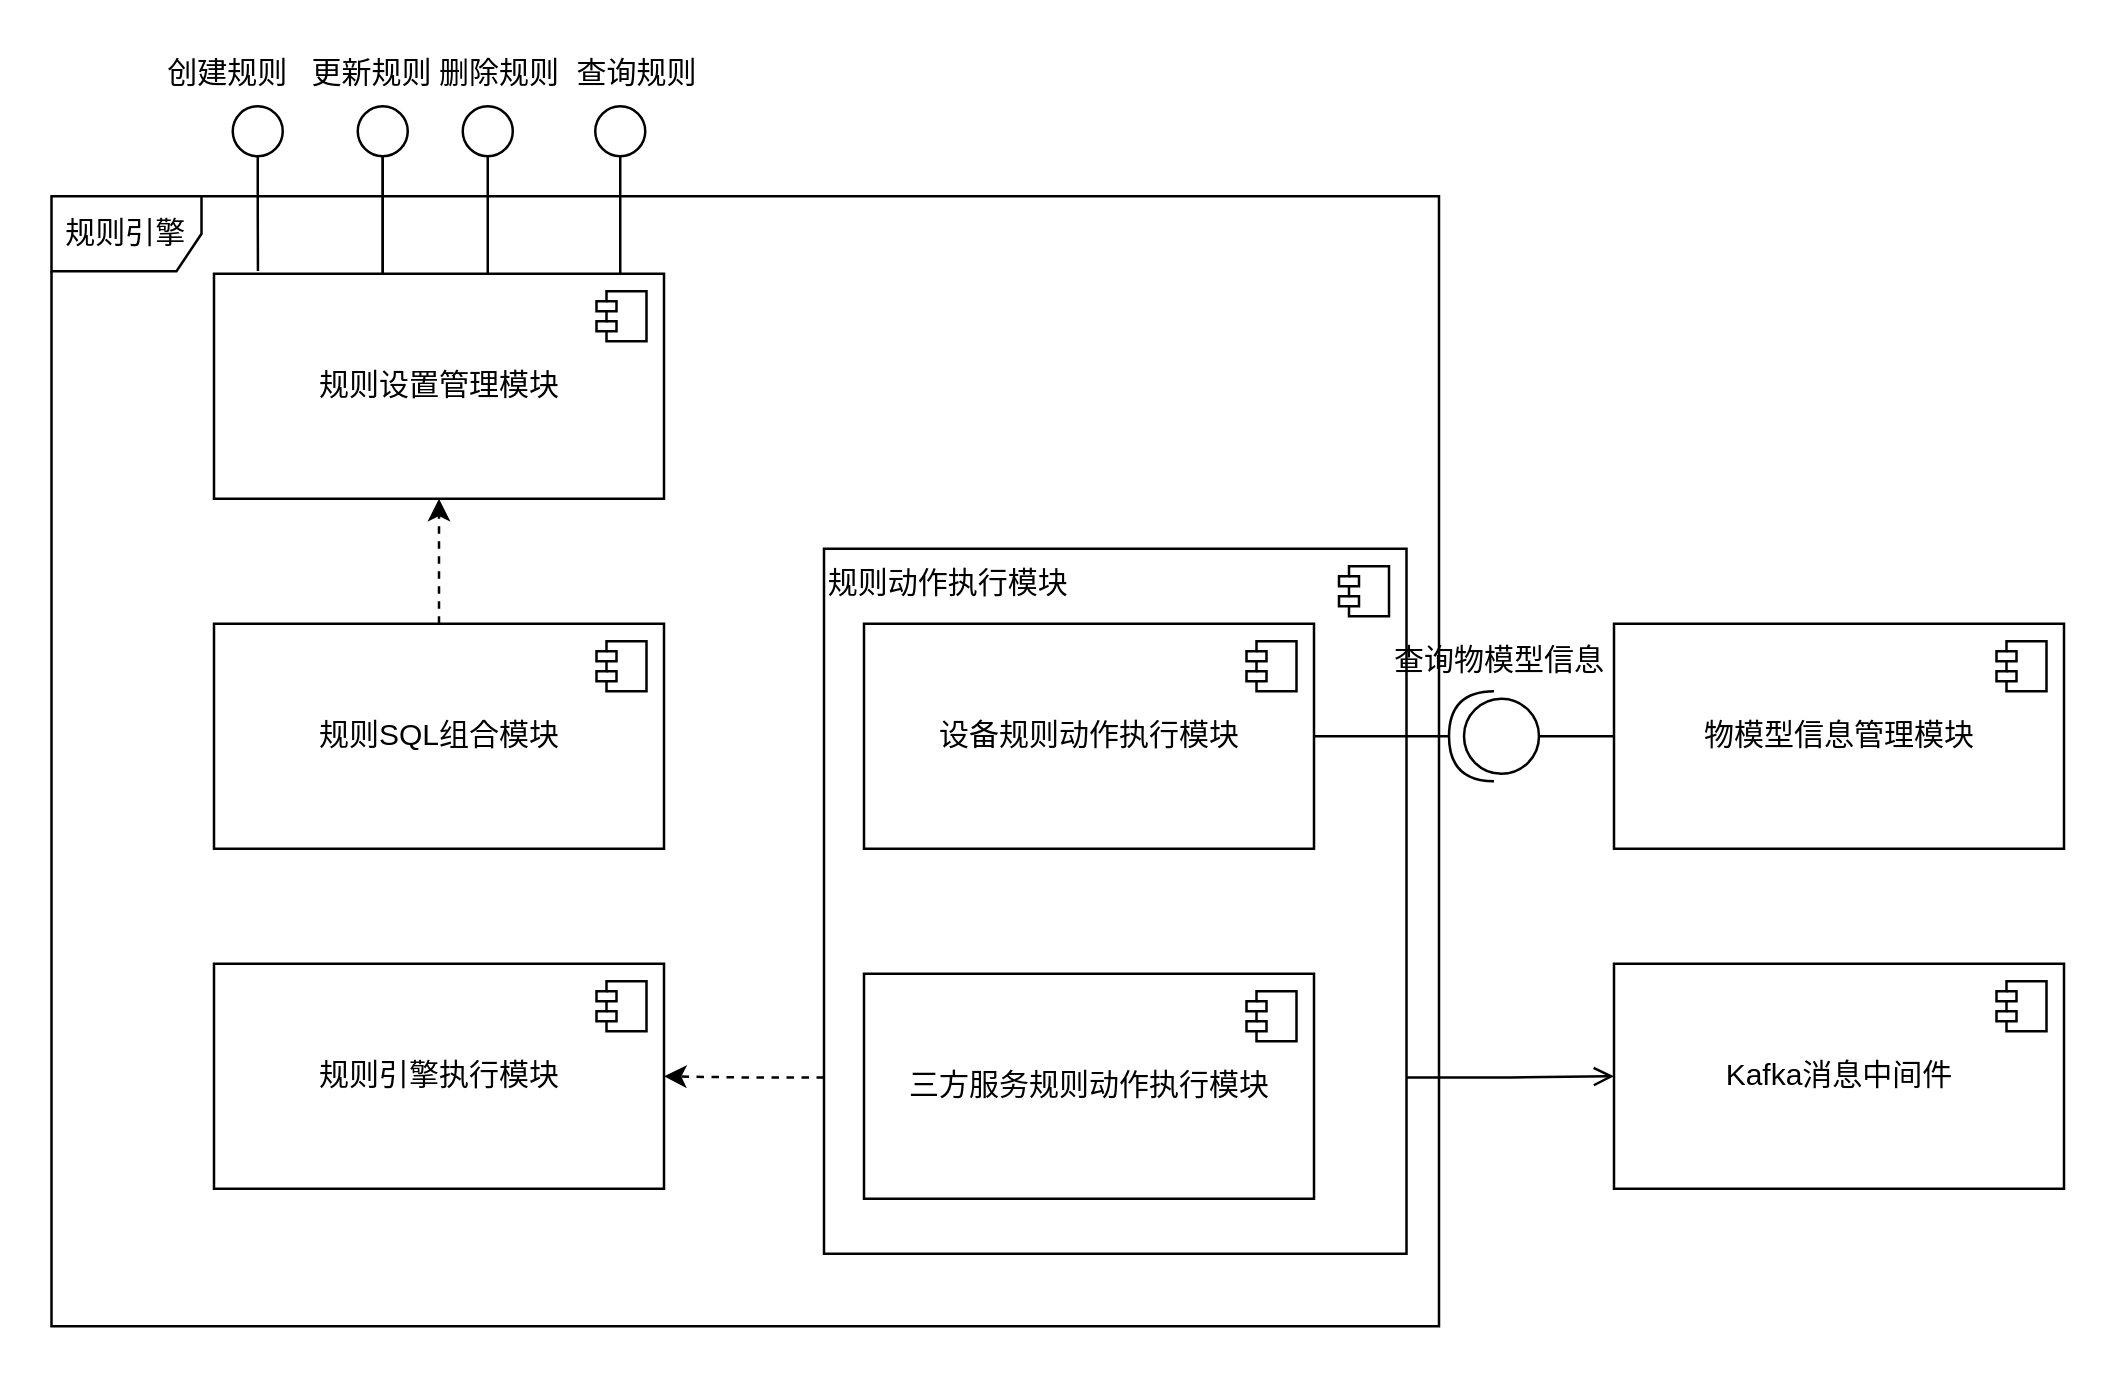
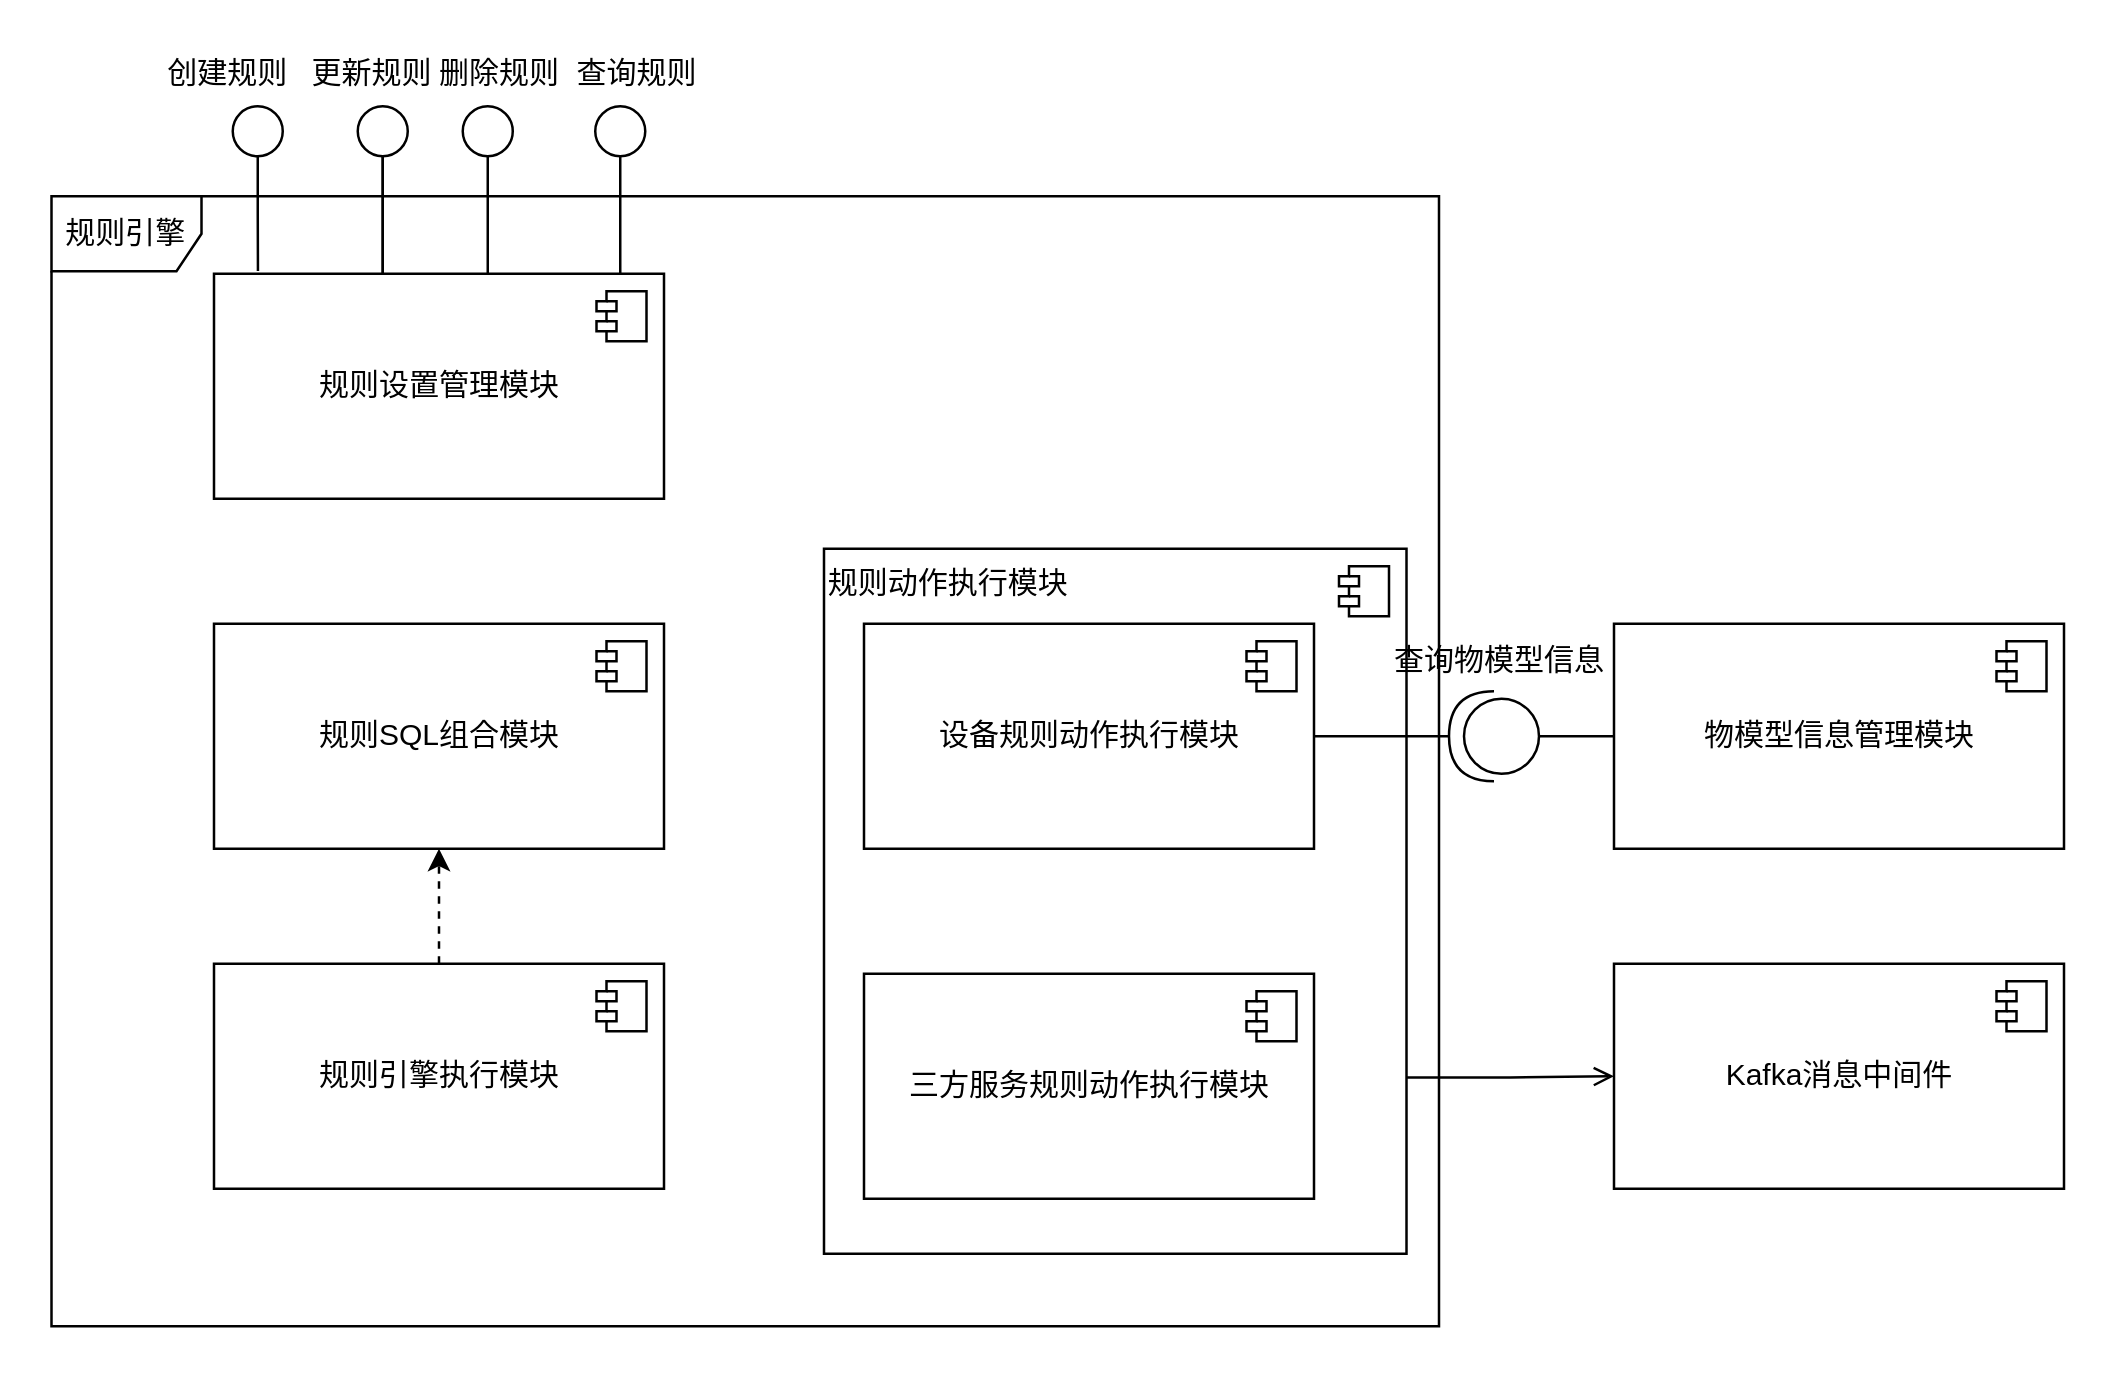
(439, 569) -> none
none -> (439, 914)
(754, 1078) -> none
